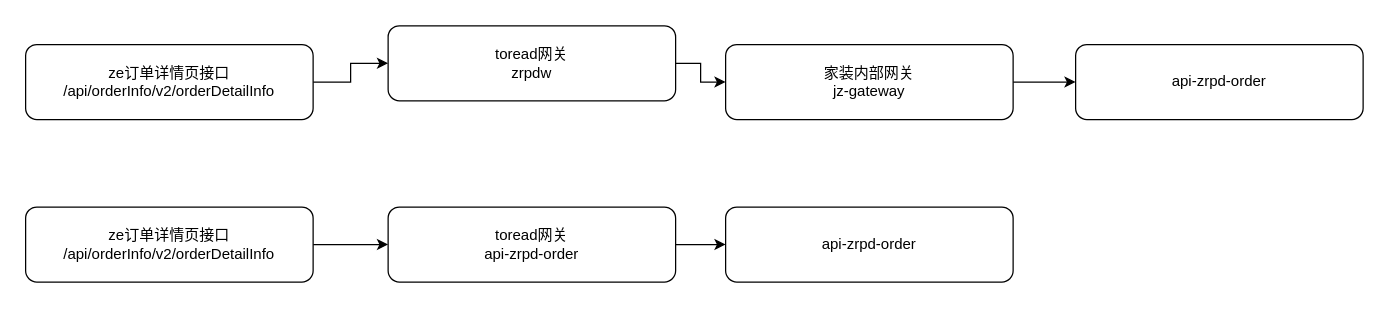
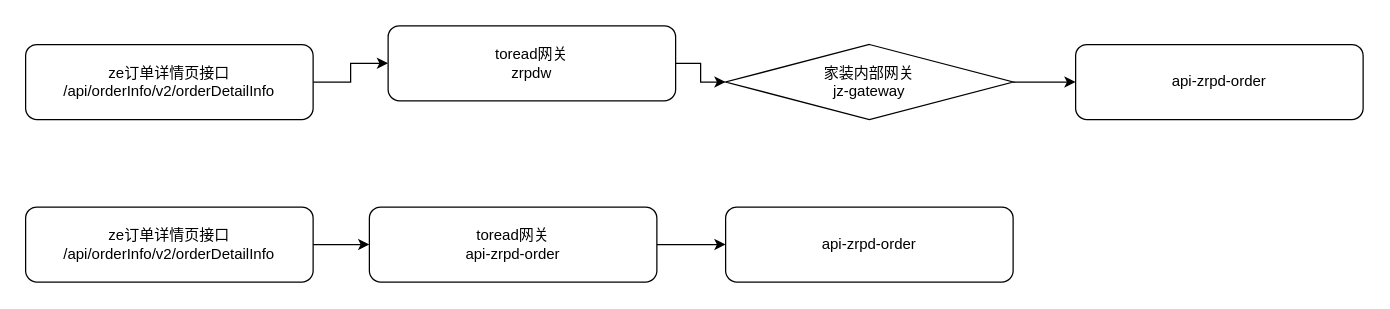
(869, 82) -> (869, 82)
(532, 244) -> (513, 244)
